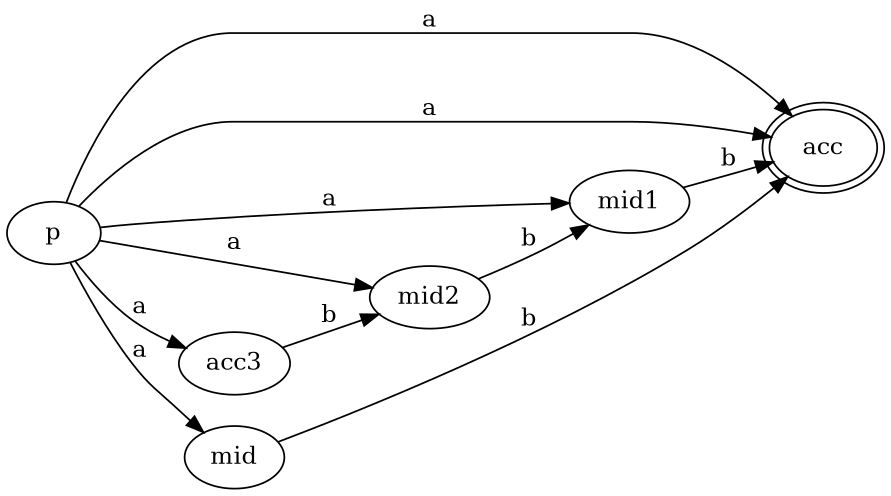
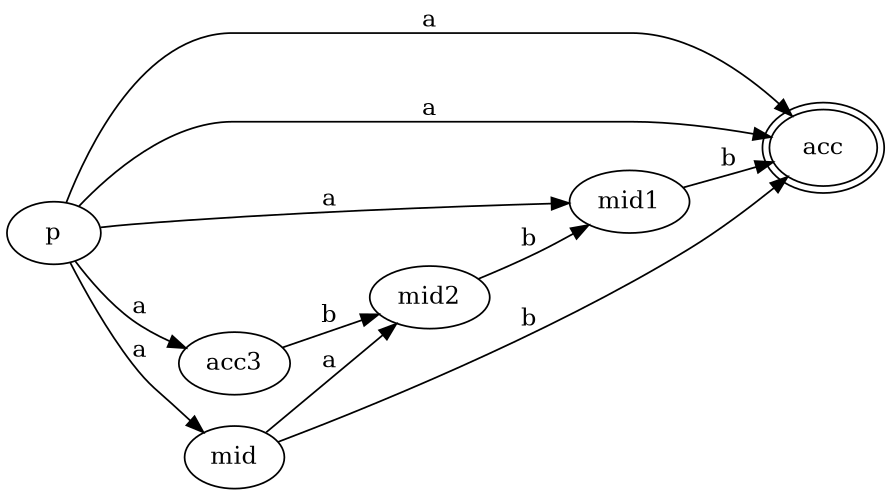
(227, 263) -> (324, 384)
